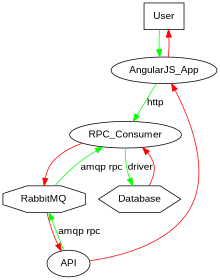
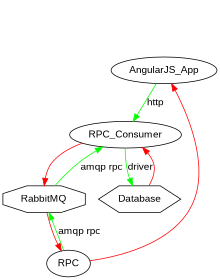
(164, 16) -> none
(69, 264) -> (69, 264)
